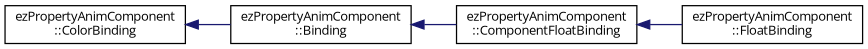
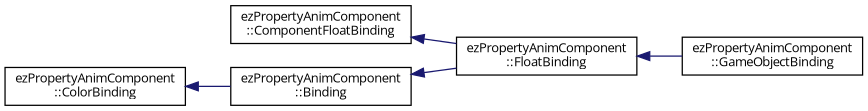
(440, 25) -> (440, 70)
none -> (772, 56)
